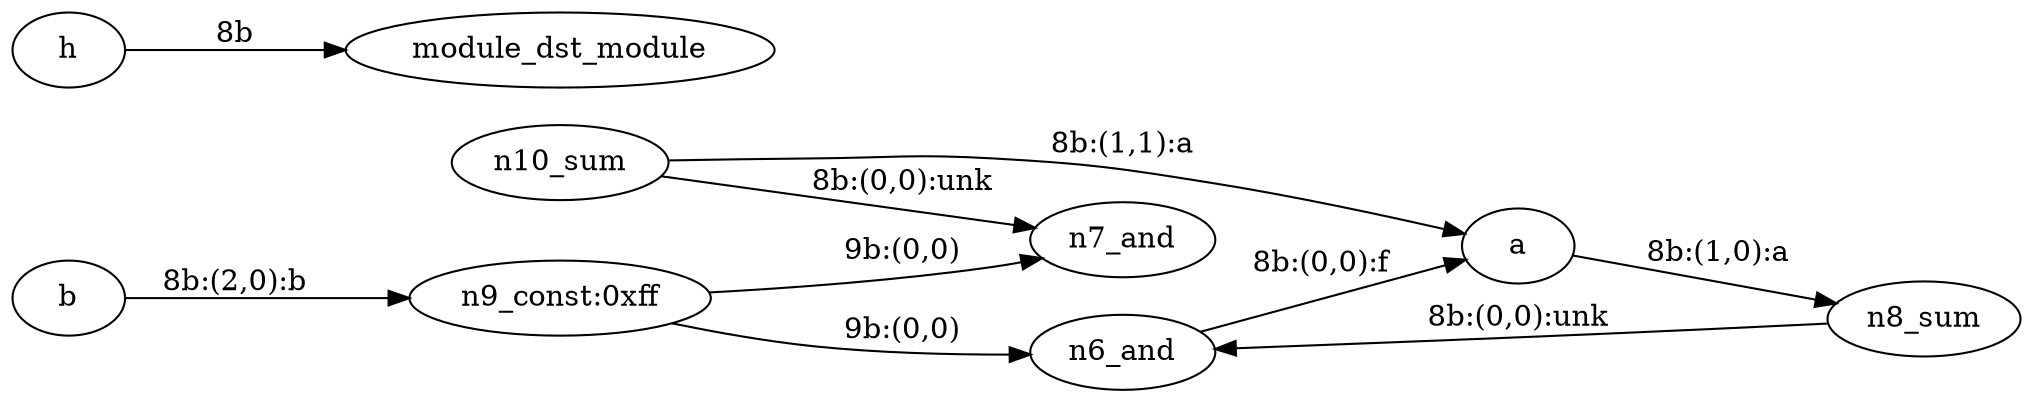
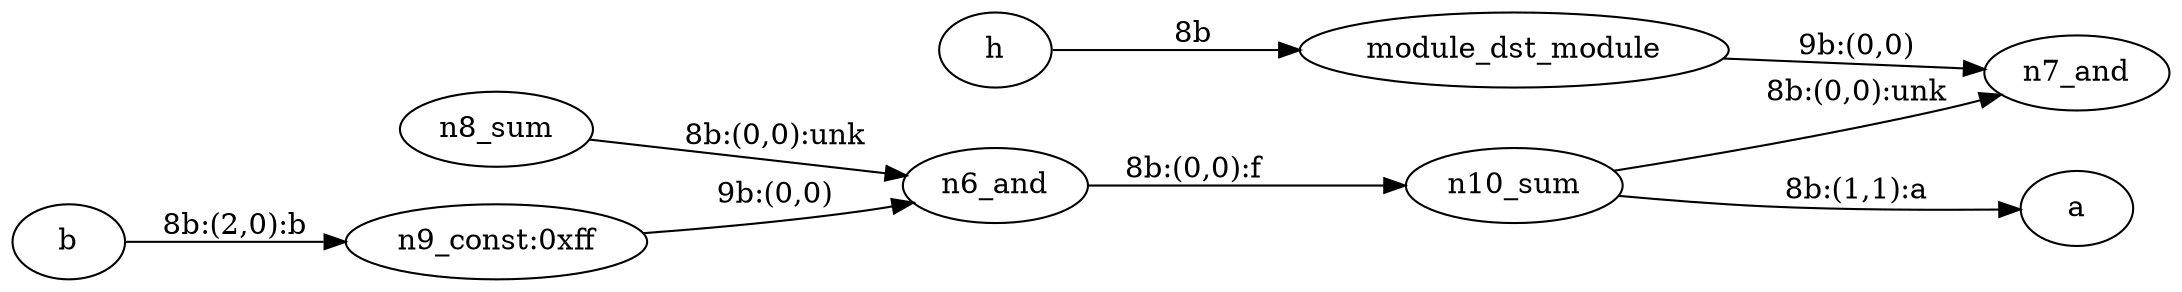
(1694, 278) -> none
(866, 281) -> (1843, 63)
(1323, 298) -> (1236, 186)
